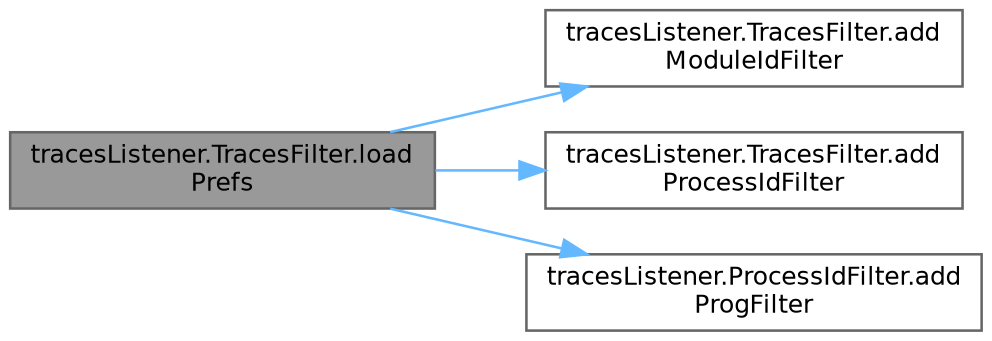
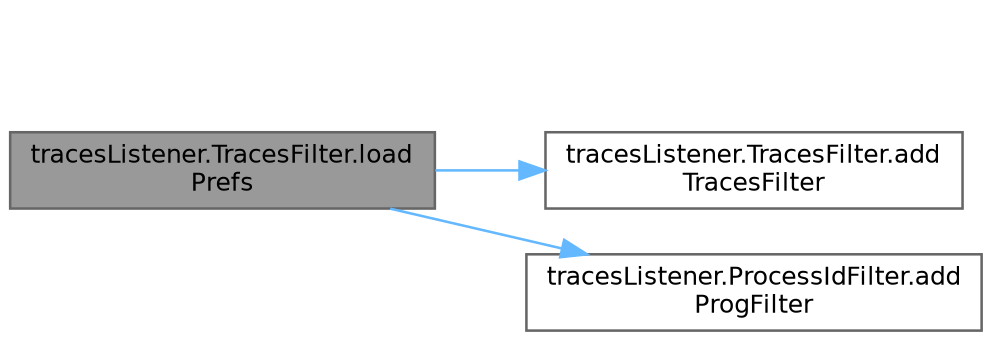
(754, 48) -> none
(754, 170) -> (754, 170)
